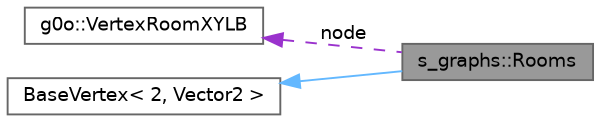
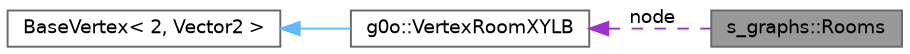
(351, 76) -> (325, 29)
